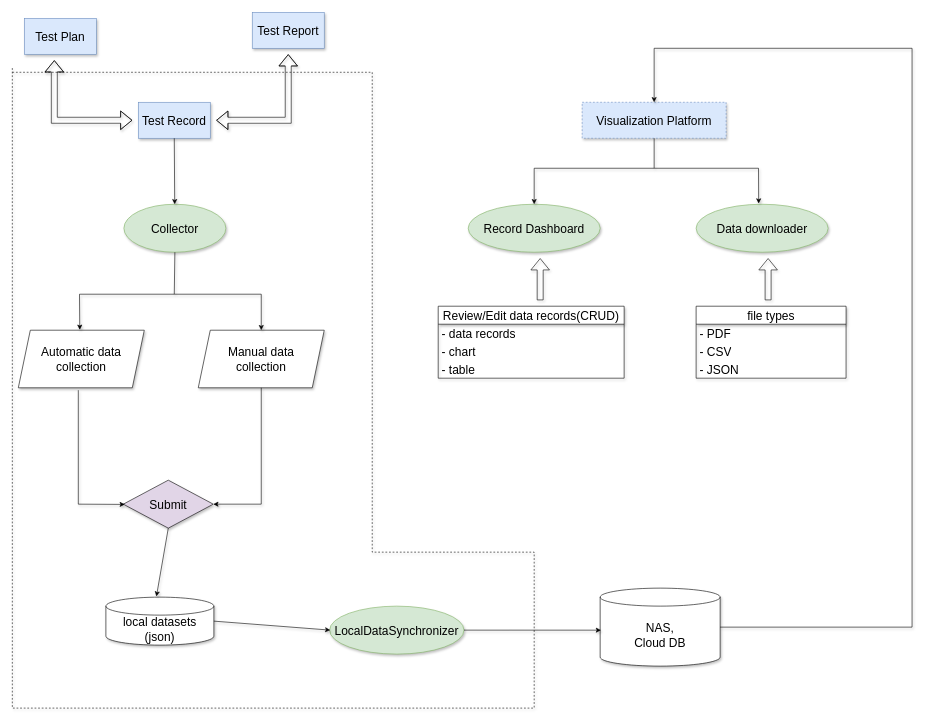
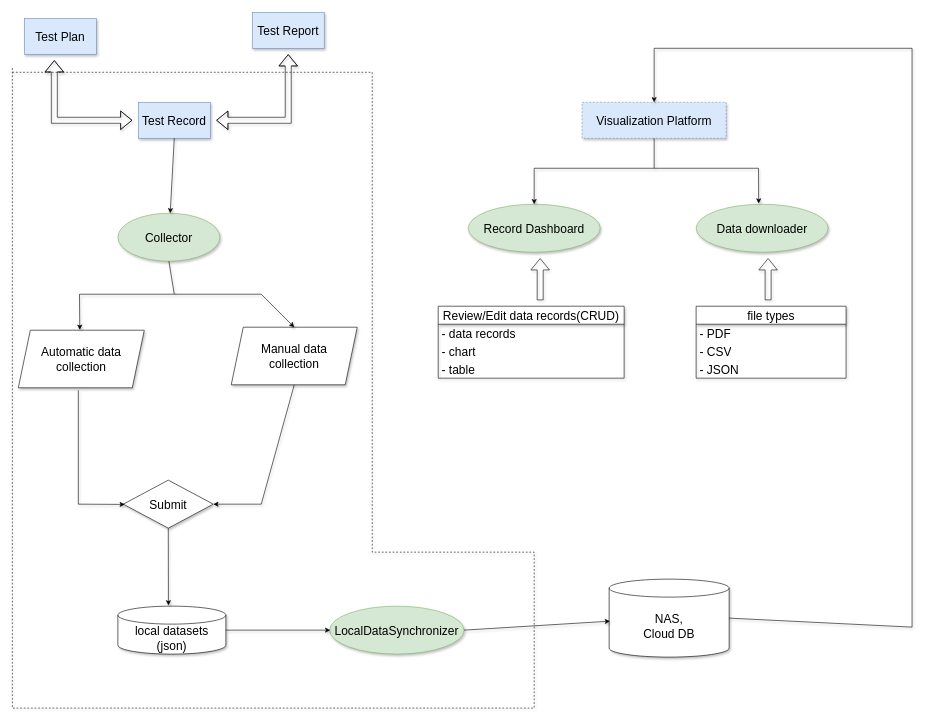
(175, 228) -> (169, 237)
(261, 359) -> (294, 356)
(168, 504) -> (168, 504)
(160, 621) -> (172, 630)
(660, 627) -> (669, 618)
